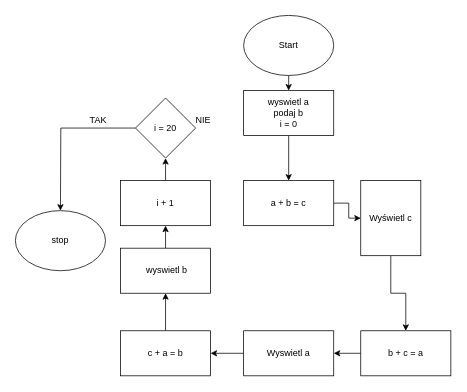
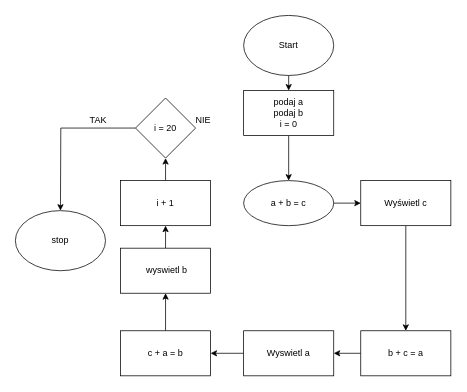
(288, 113) -> (288, 113)
(288, 203) -> (288, 203)
(390, 218) -> (405, 203)
